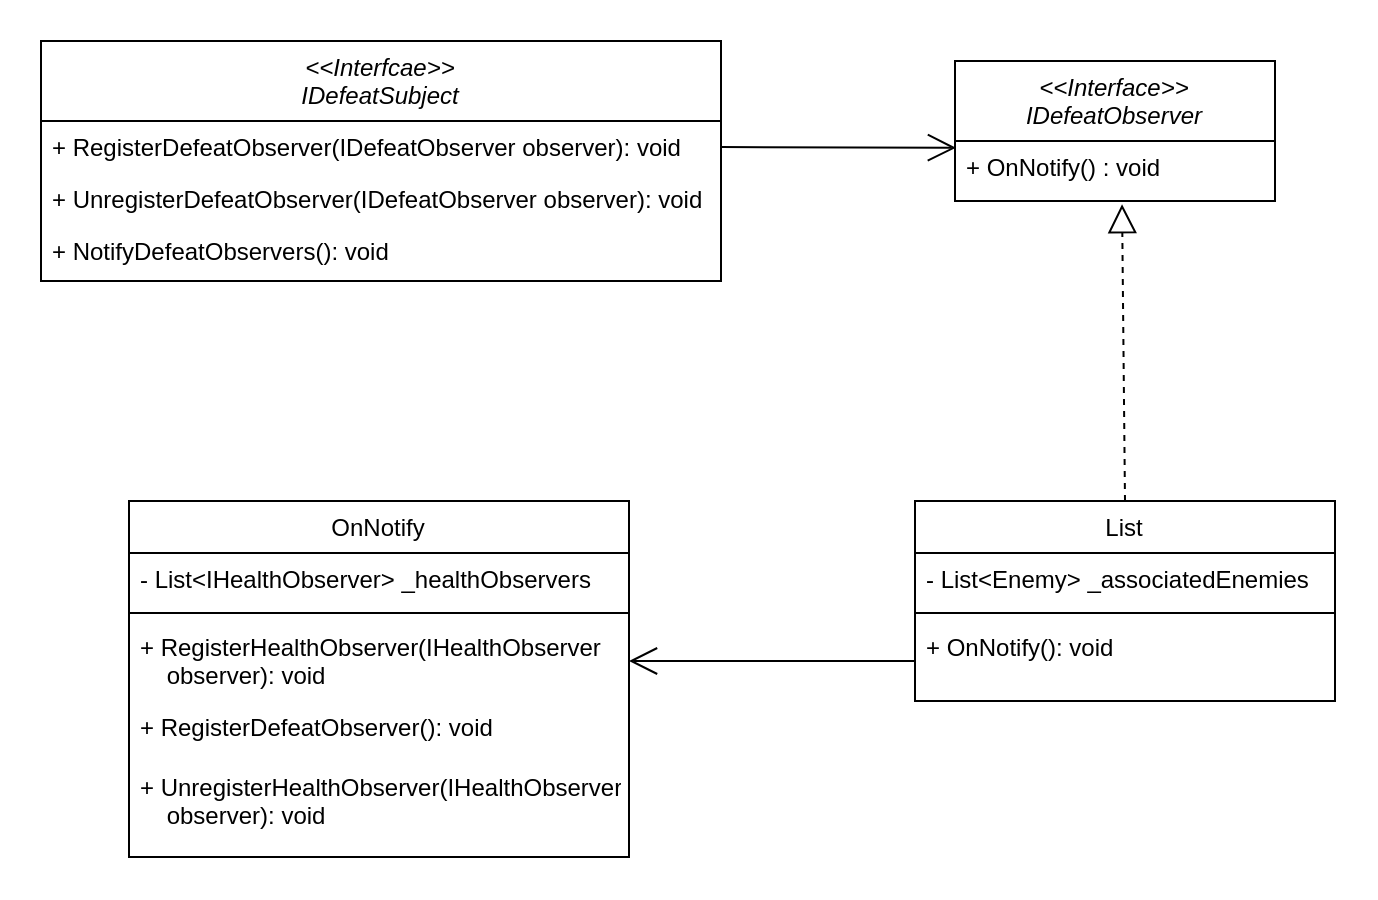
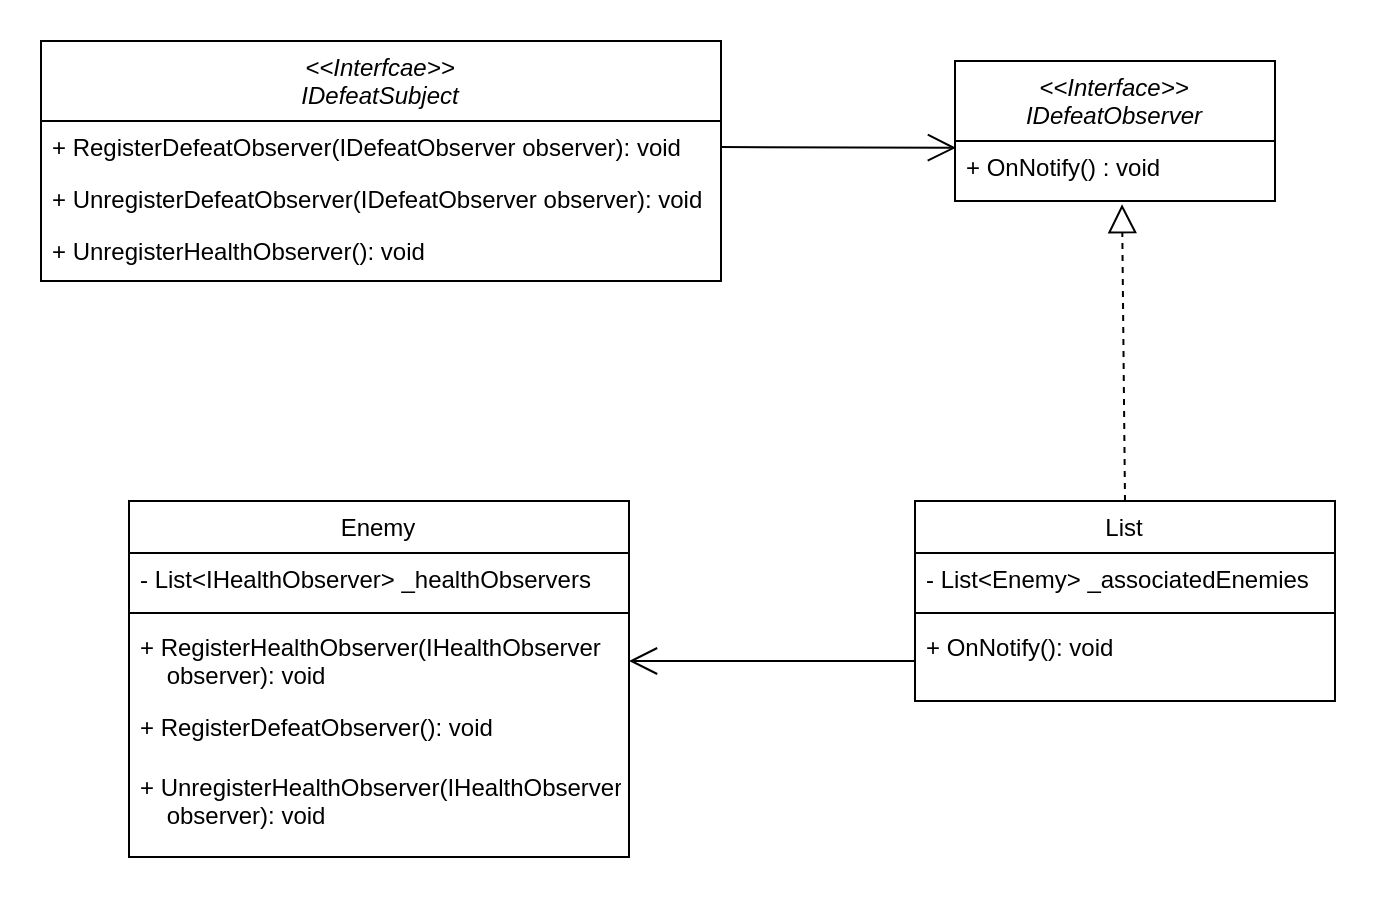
(245, 252) -> (262, 252)
(378, 528) -> (378, 528)
